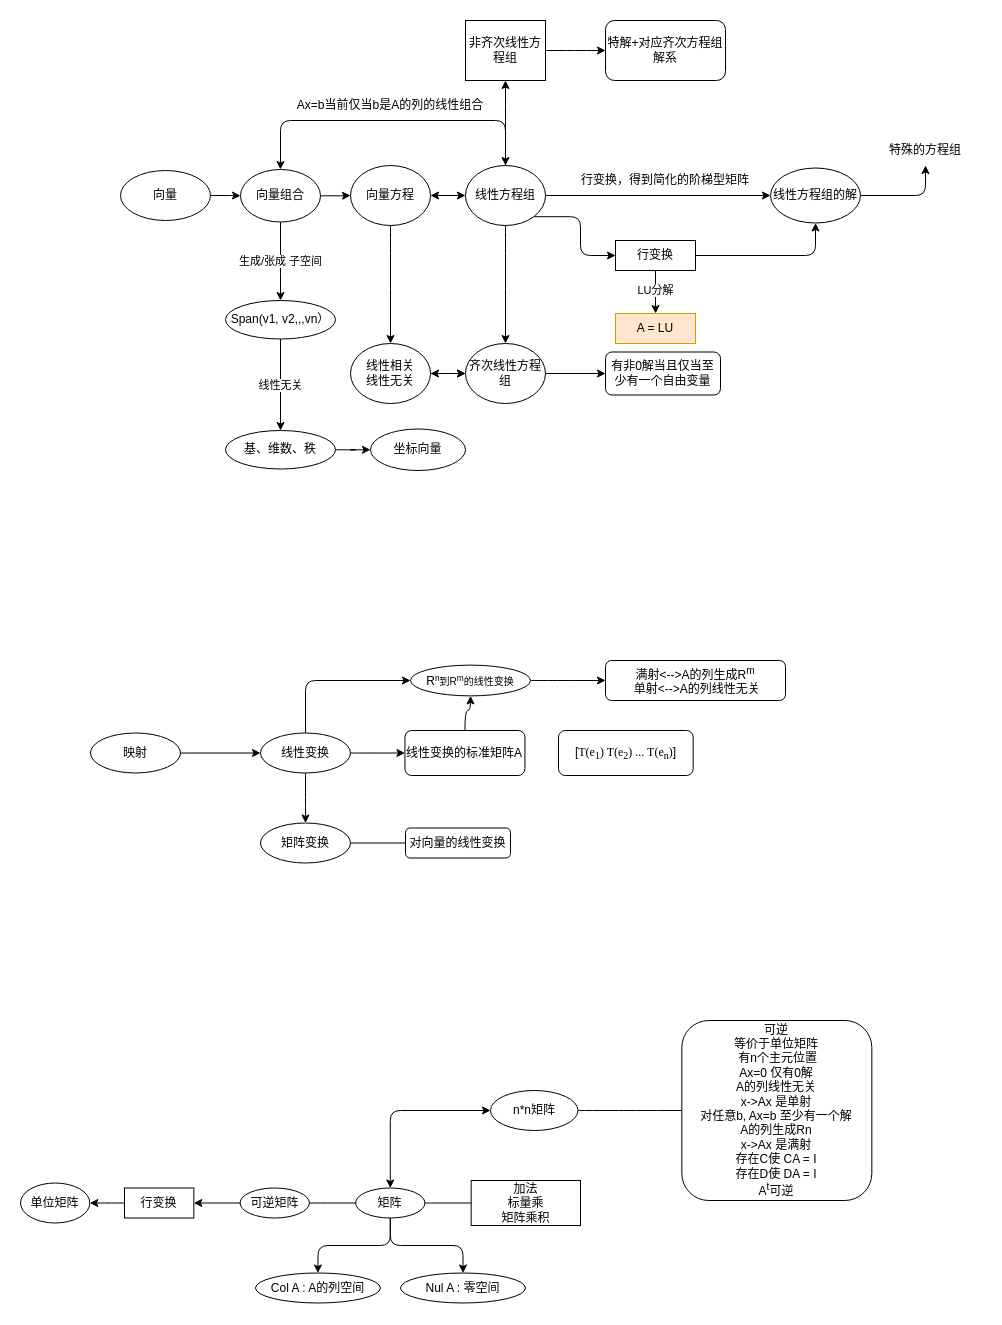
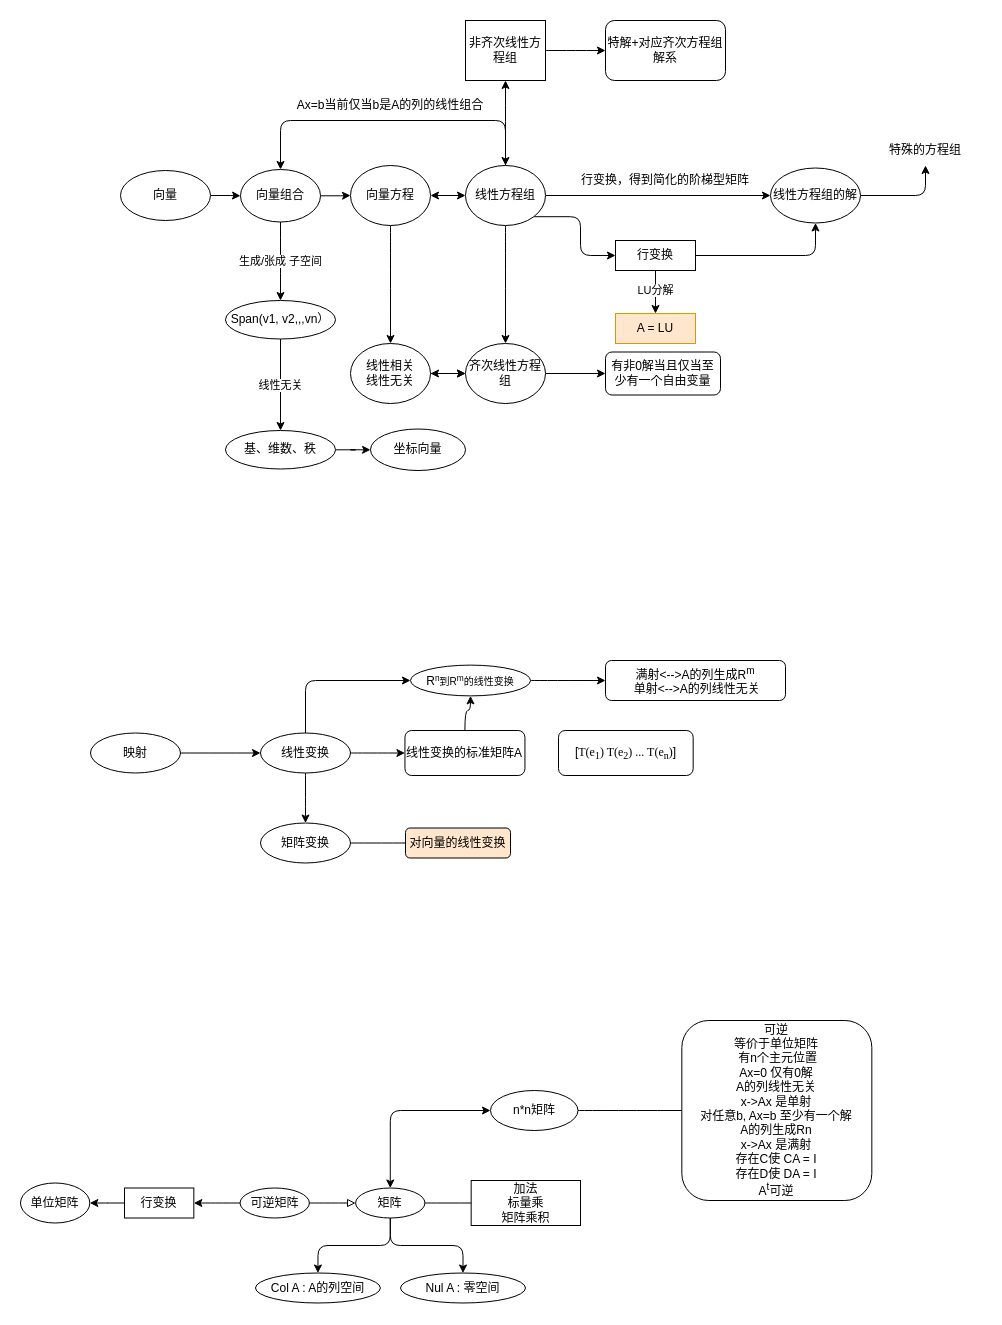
(458, 843) -> (458, 843)
(349, 1203) -> (346, 1203)
